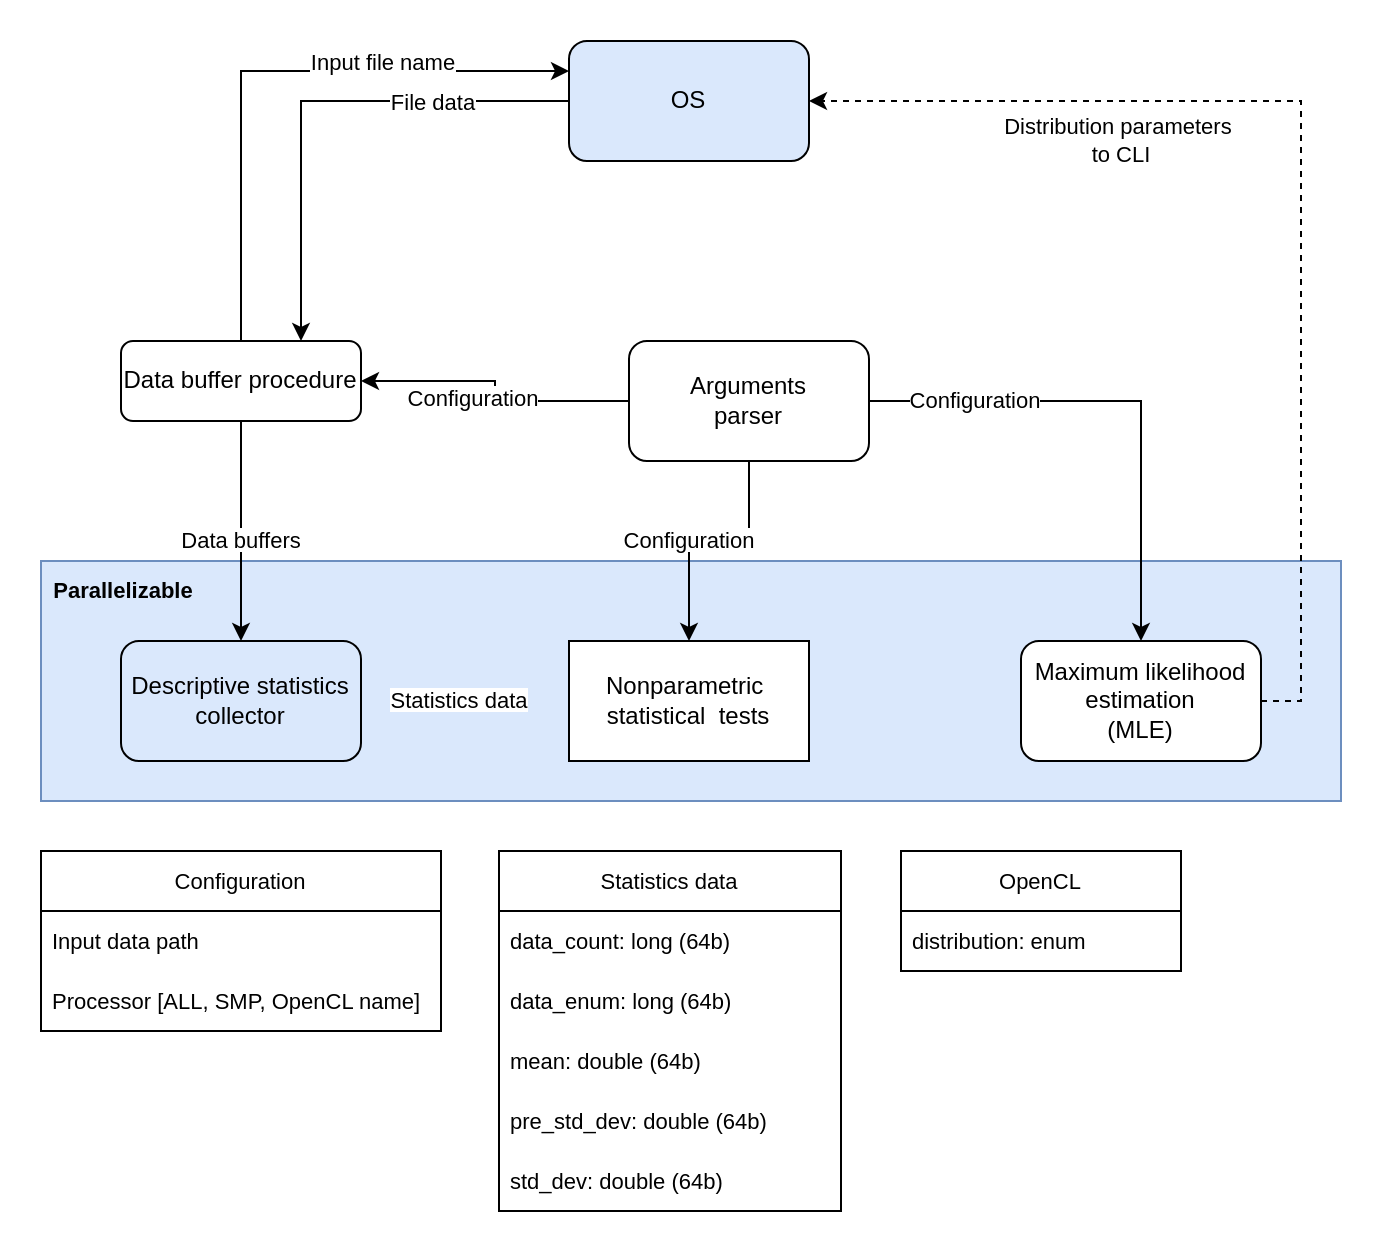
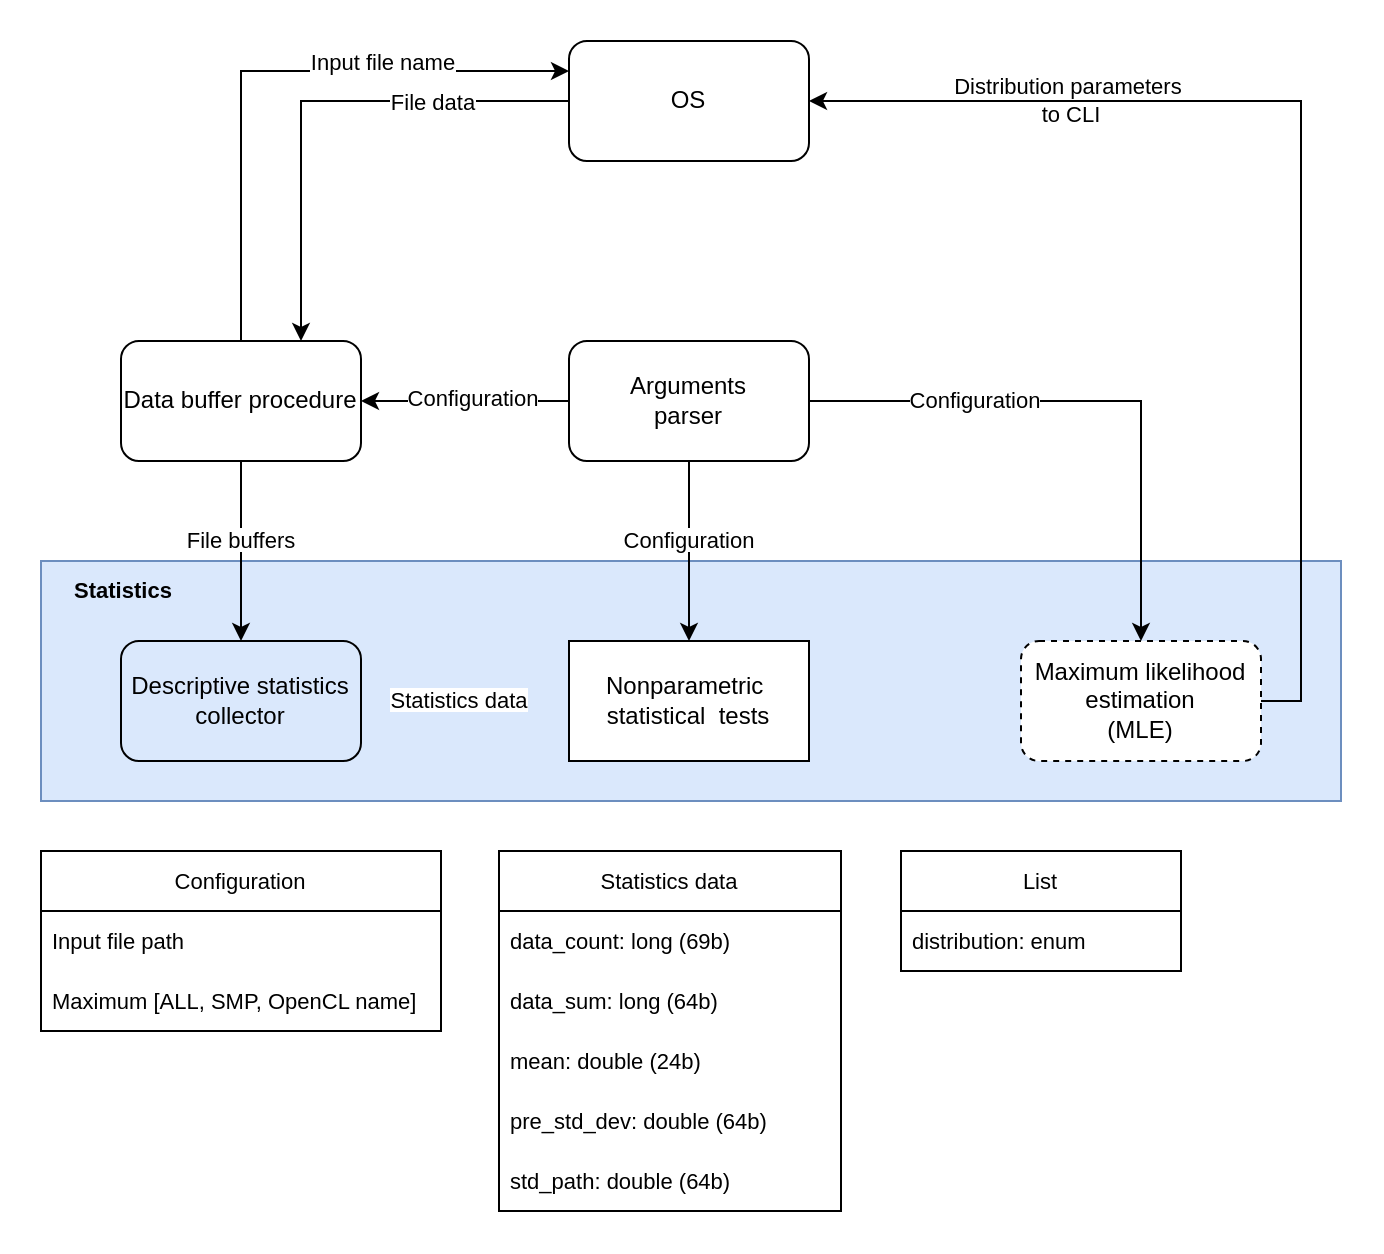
(689, 101) -> (689, 101)
(1121, 141) -> (1071, 101)
(1301, 182) -> (1301, 182)
(241, 381) -> (241, 401)
(749, 401) -> (689, 401)
(242, 541) -> (242, 541)
(124, 591) -> (124, 591)
(1141, 701) -> (1141, 701)
(1040, 882) -> (1040, 882)
(139, 942) -> (133, 942)
(634, 942) -> (634, 942)
(238, 1002) -> (223, 1002)
(628, 1002) -> (622, 1002)
(609, 1062) -> (609, 1062)
(628, 1182) -> (634, 1182)
